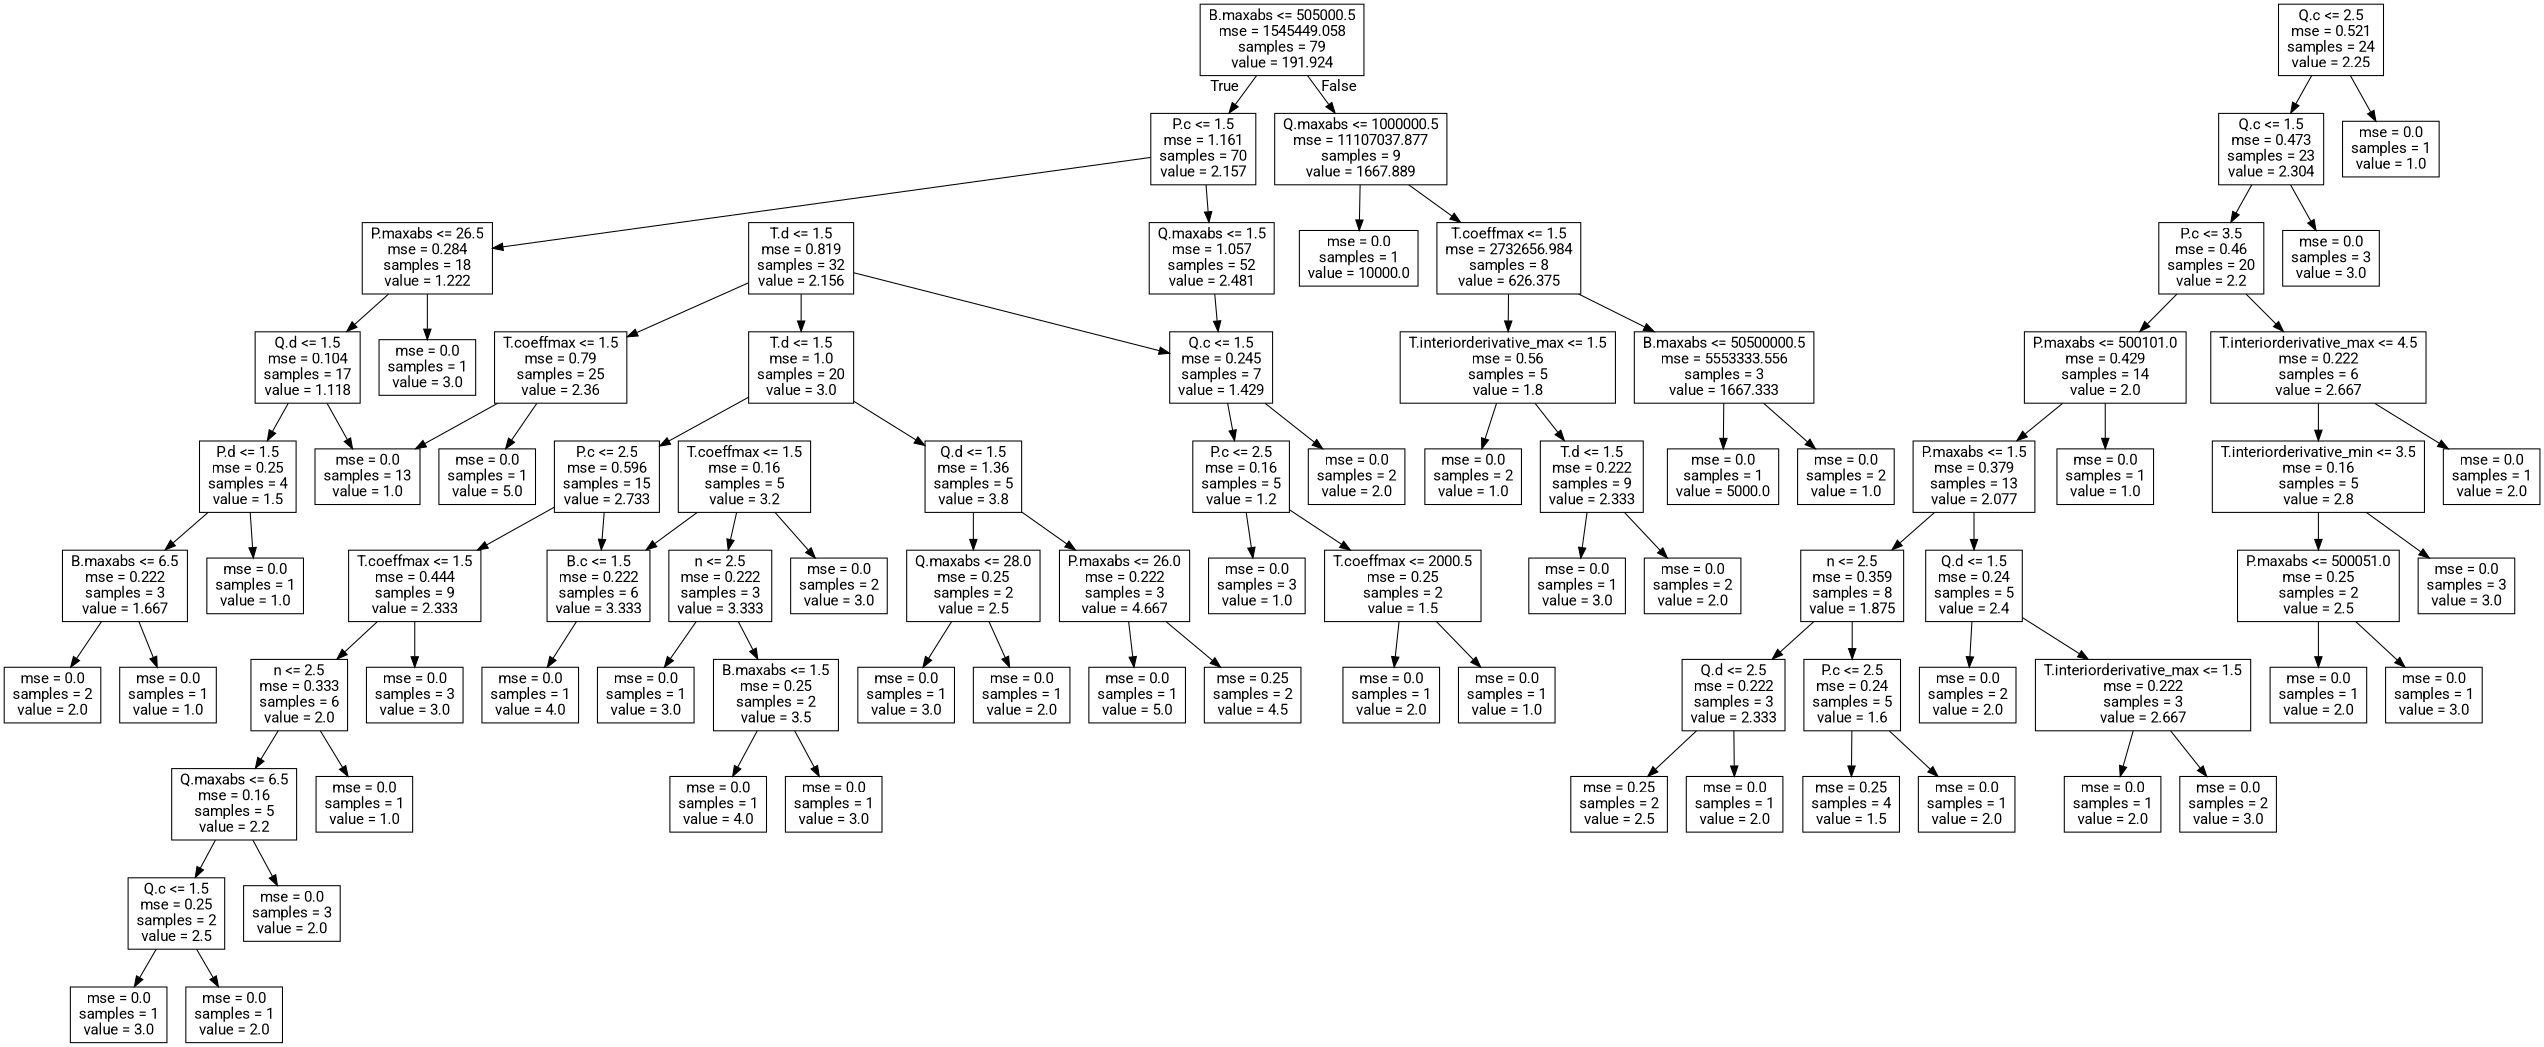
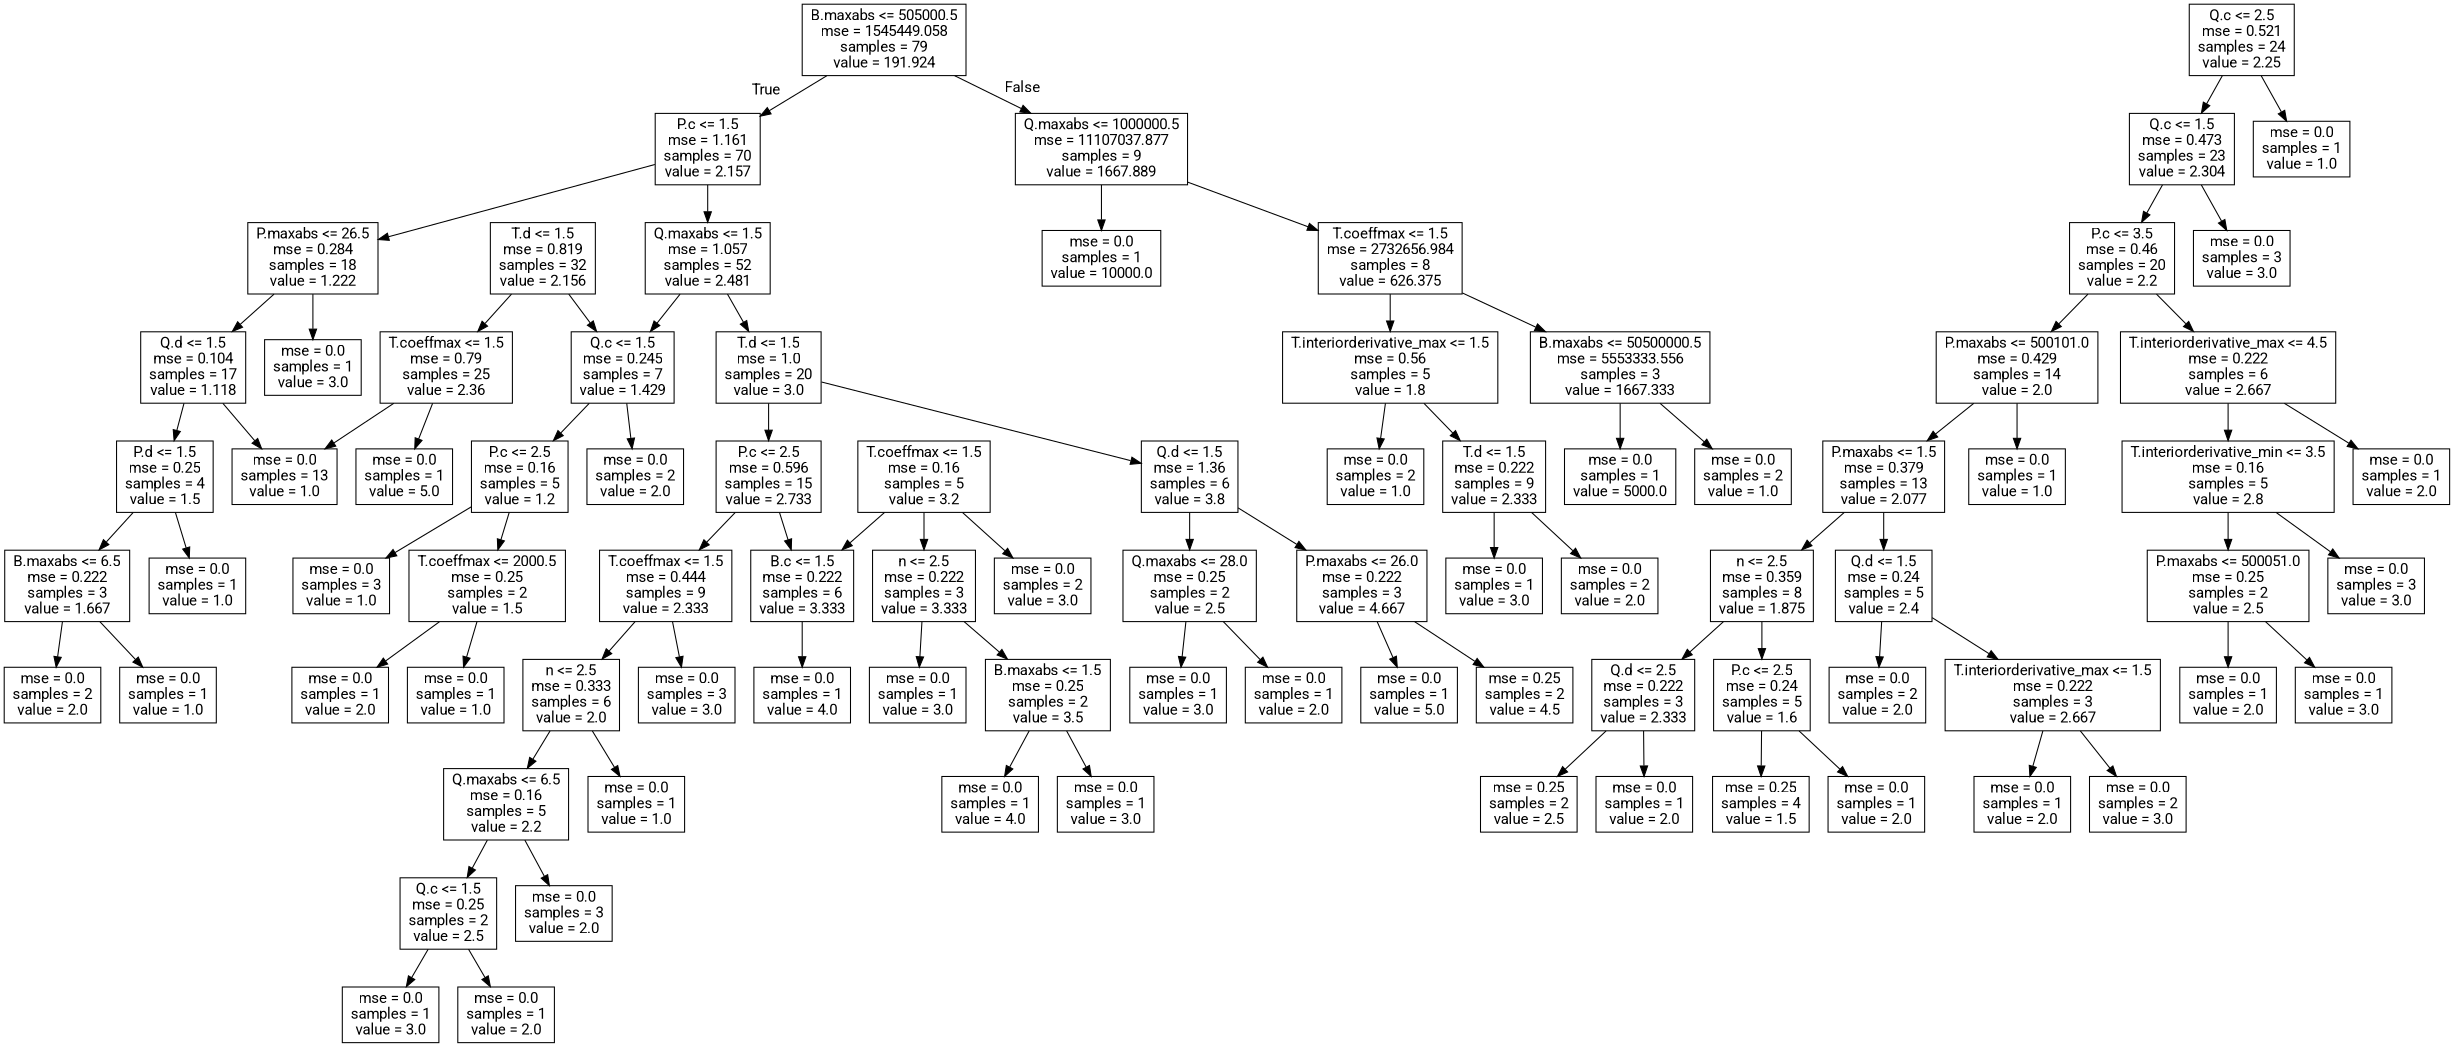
(801, 307) -> (735, 308)
(973, 477) -> (1190, 477)
